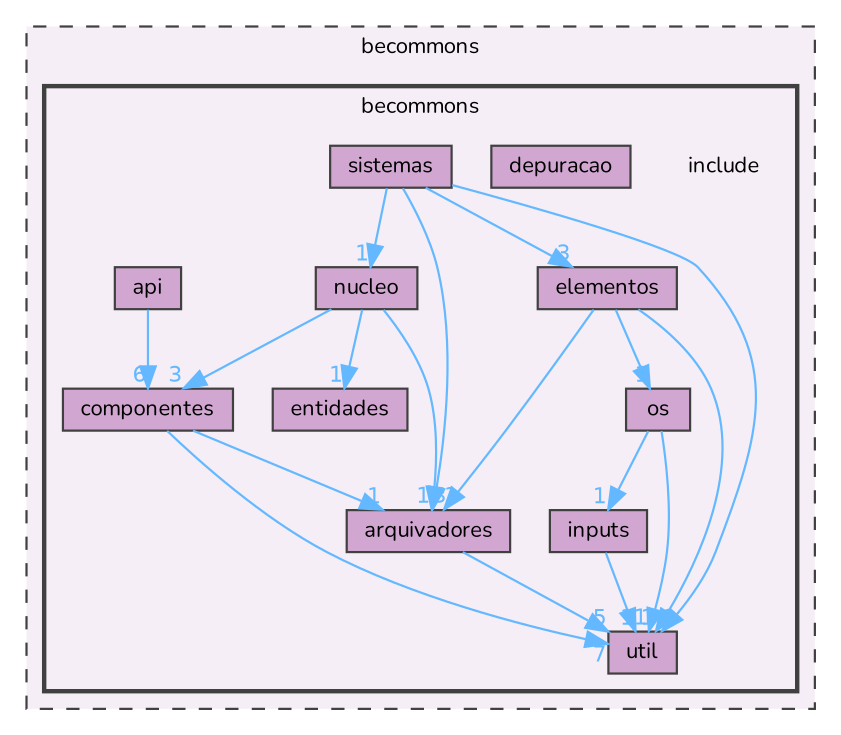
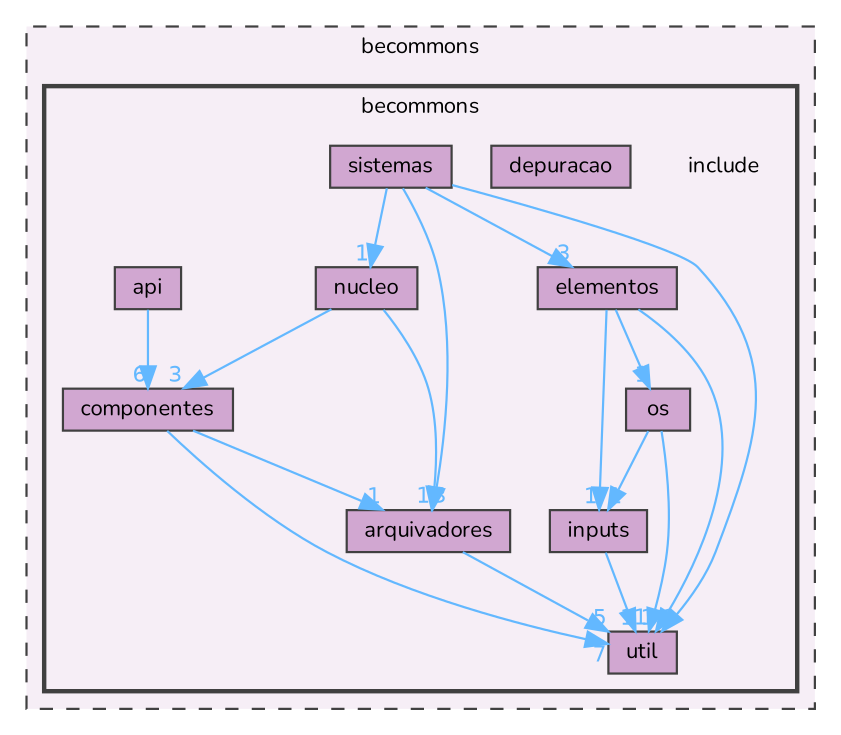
(527, 402) -> (603, 399)
(340, 410) -> none
